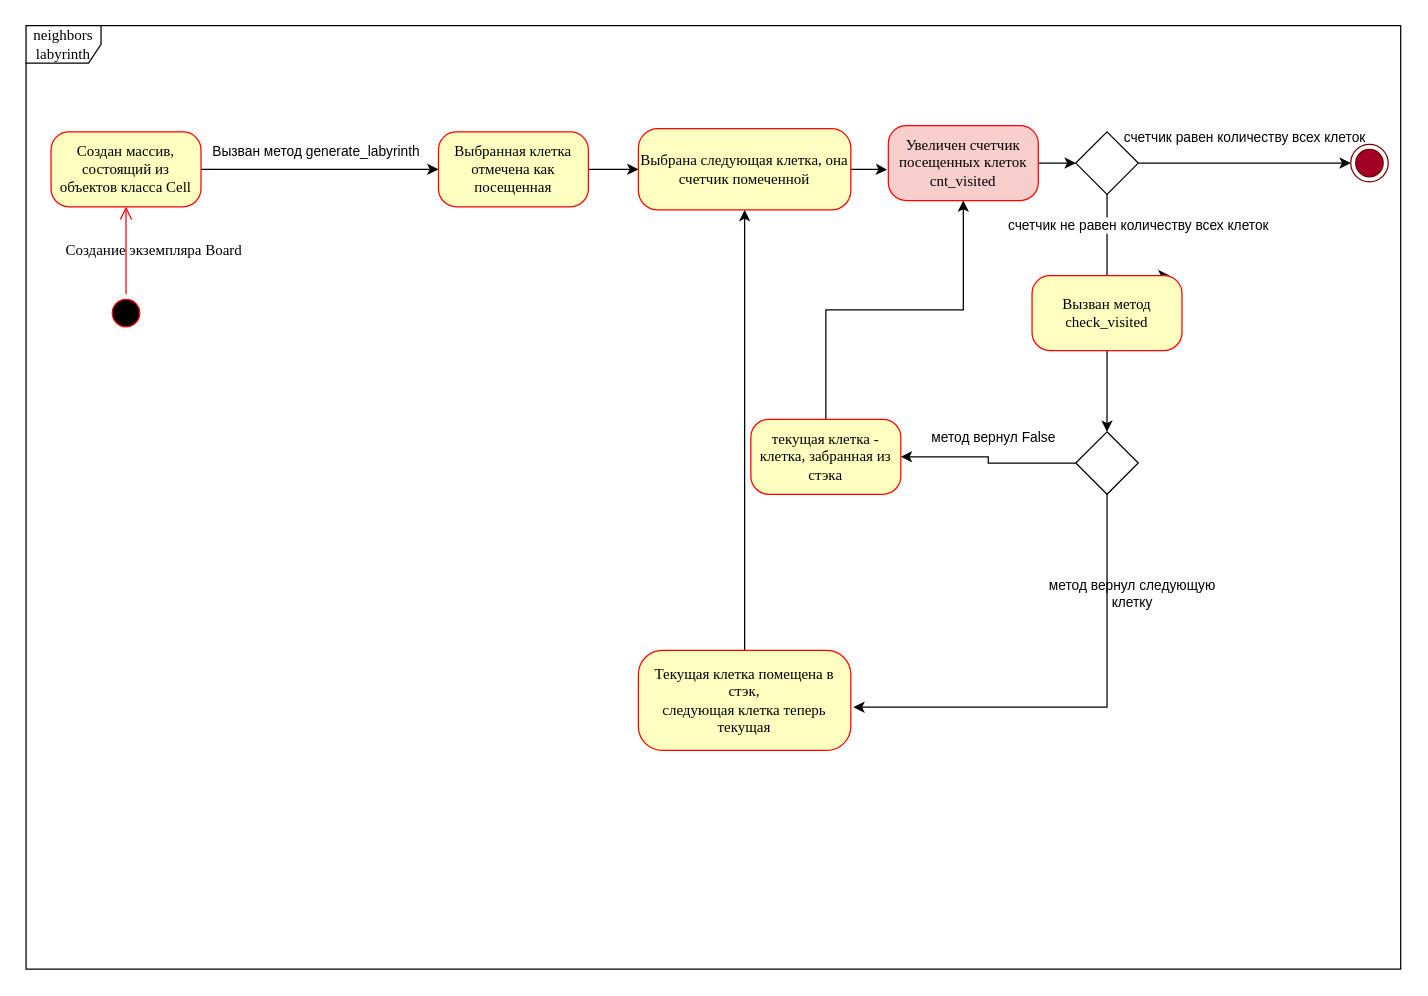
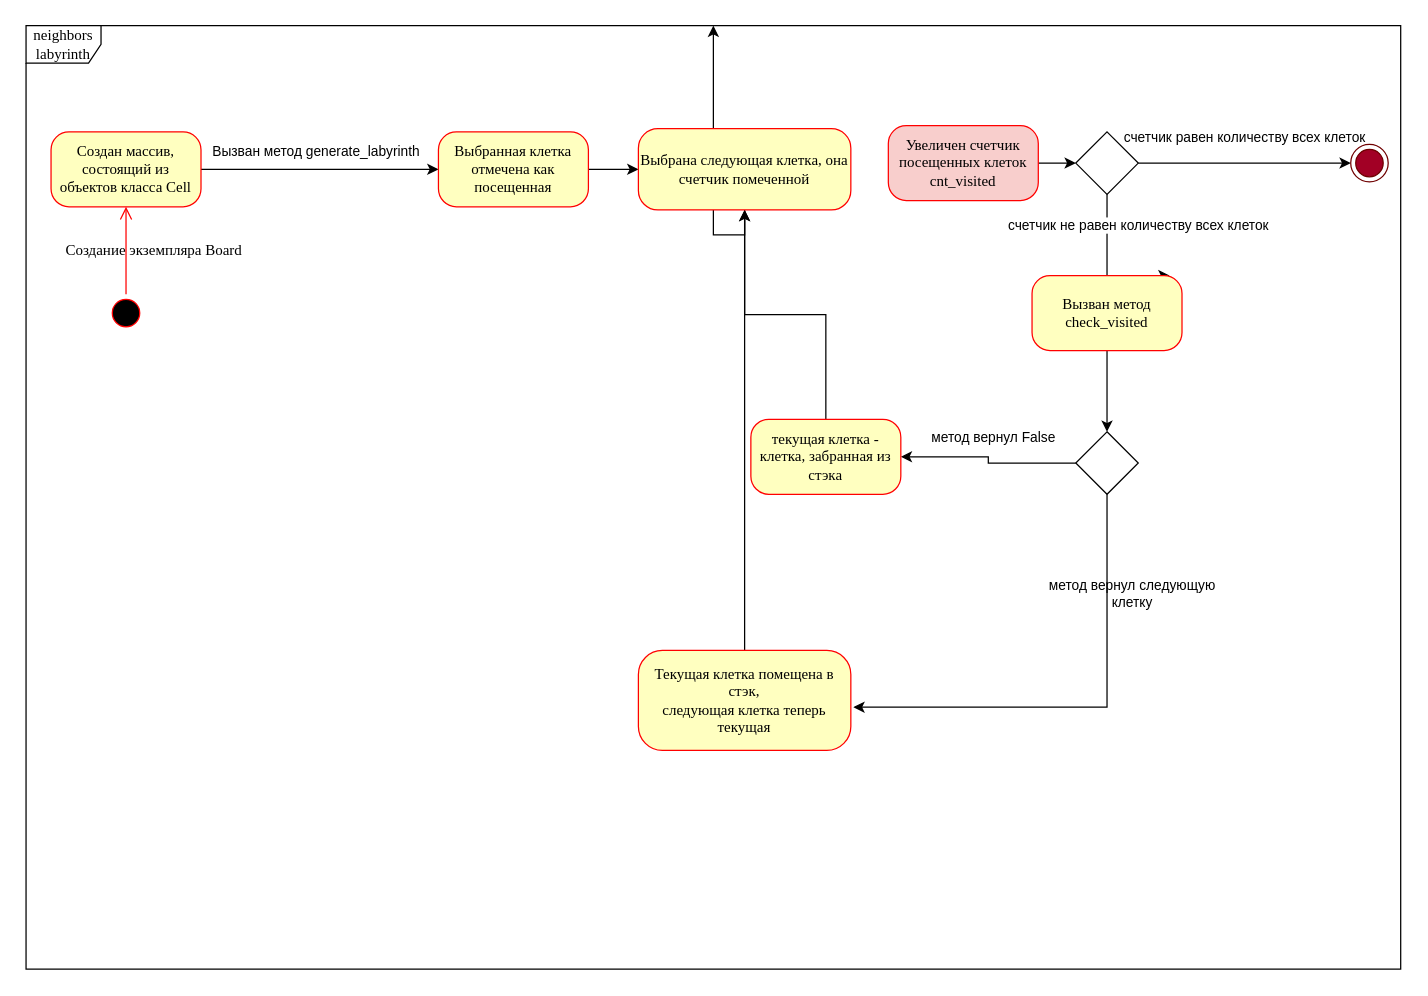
(865, 169) -> (713, 82)
(942, 310) -> (787, 315)
